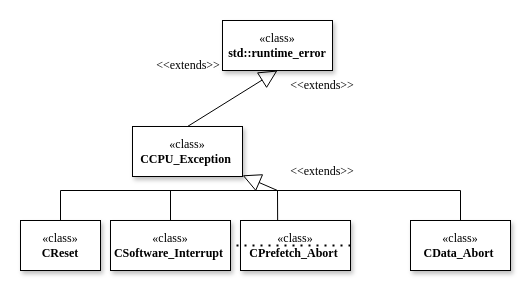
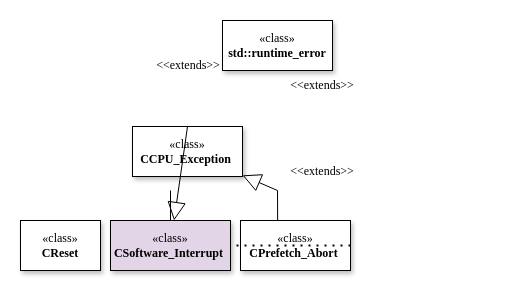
(224, 104) -> (182, 165)
(261, 191) -> none
(171, 246) -> (171, 246)
(461, 246) -> none
